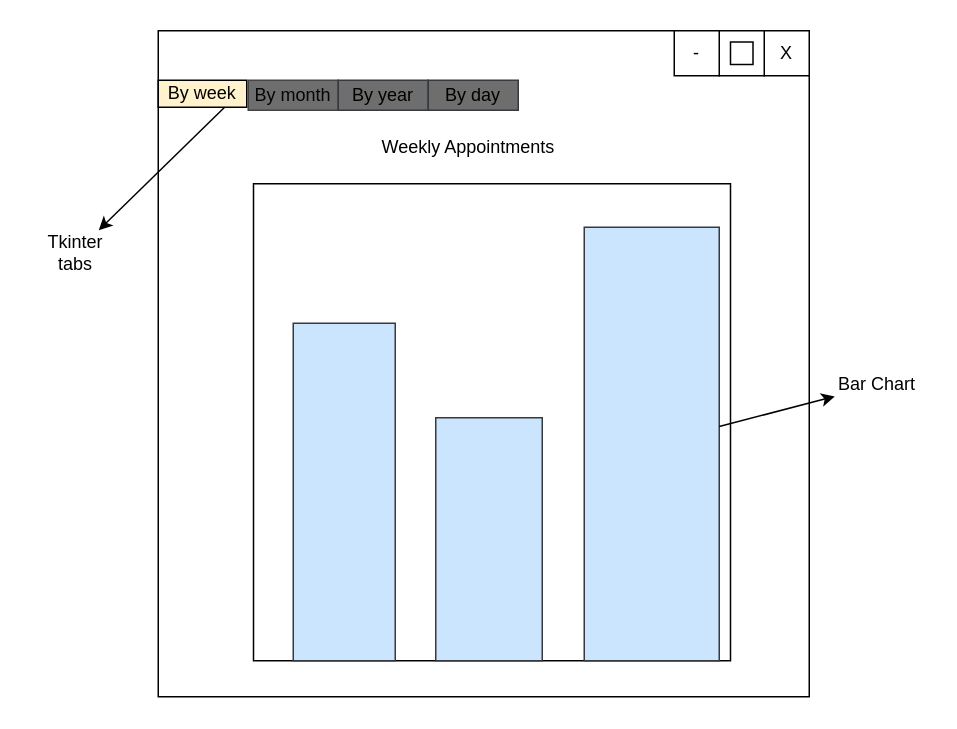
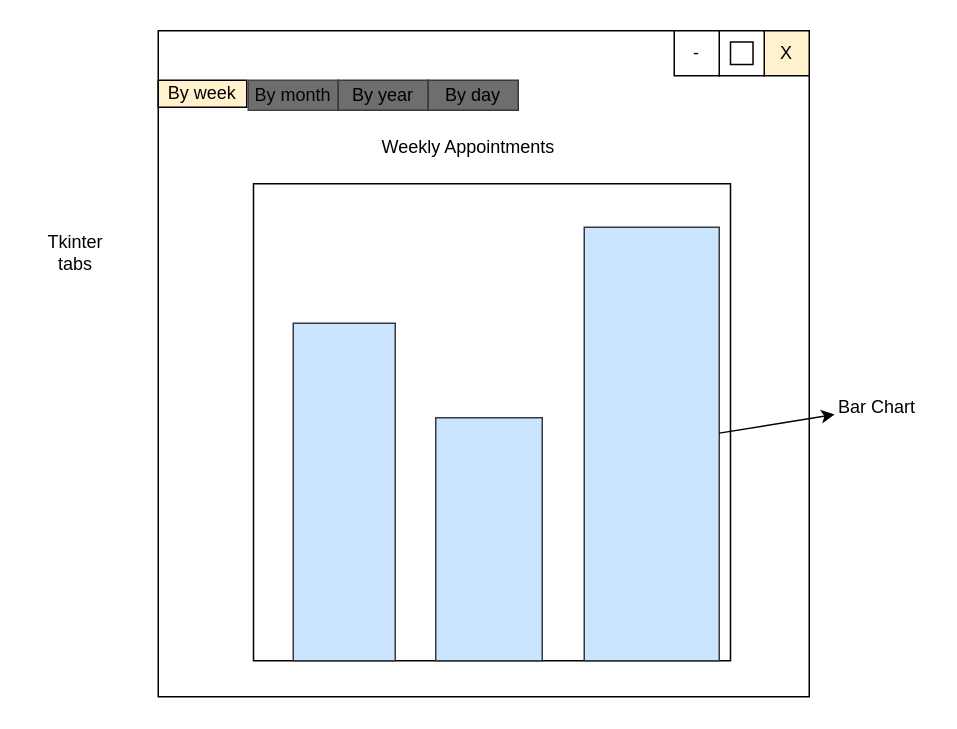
(787, 53) -> (787, 53)
(165, 165) -> none
(880, 385) -> (880, 407)
